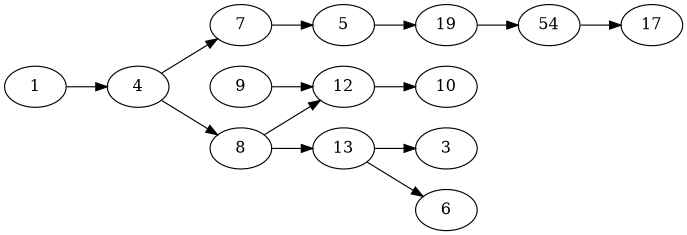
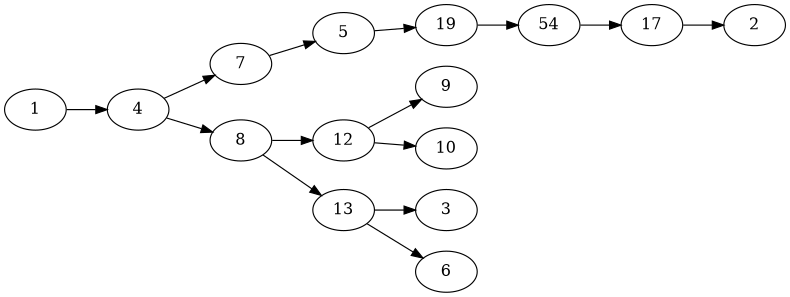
none -> (755, 25)
(287, 87) -> (390, 116)
